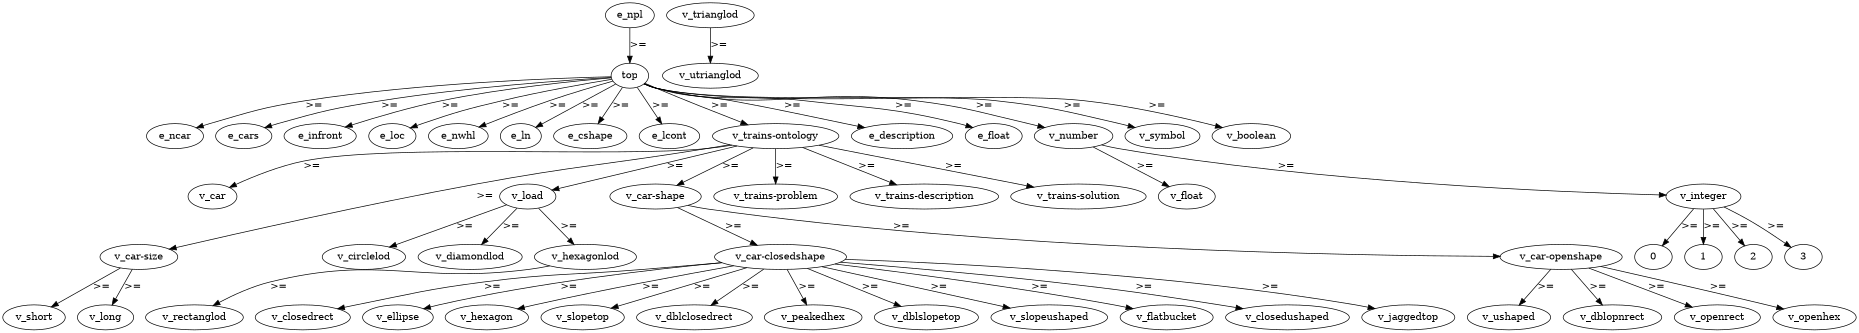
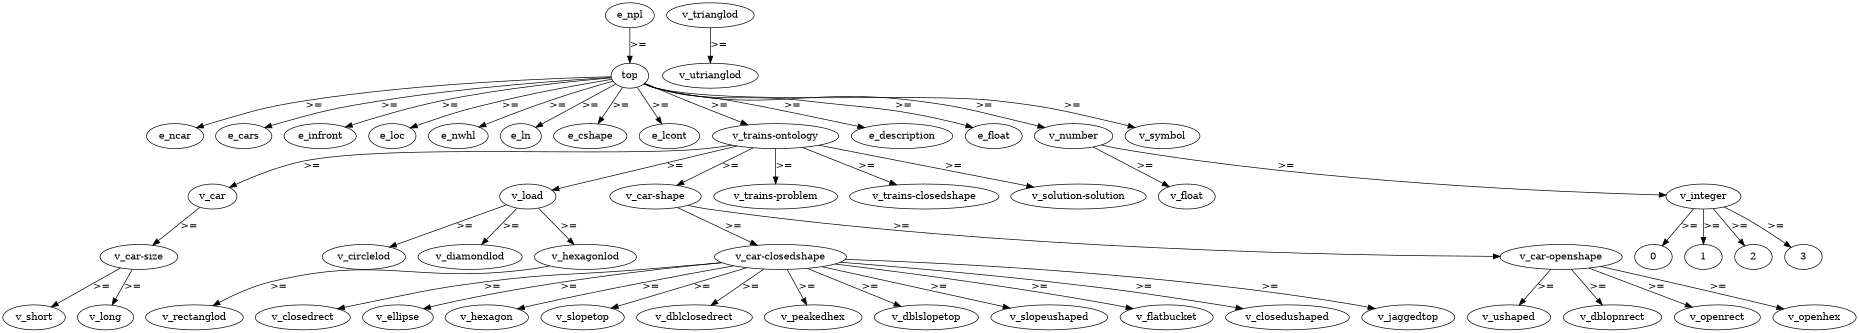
(1251, 136) -> none
(452, 189) -> (179, 224)
(924, 197) -> (924, 197)
(1078, 197) -> (1078, 197)
